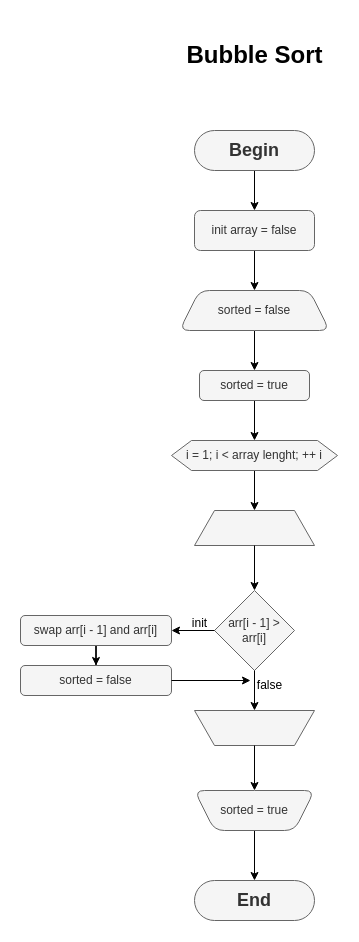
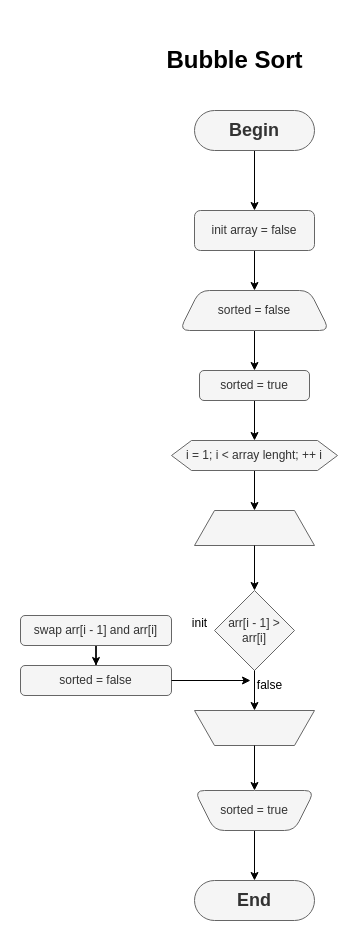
(255, 56) -> (235, 61)
(255, 151) -> (255, 131)
(196, 631) -> none
